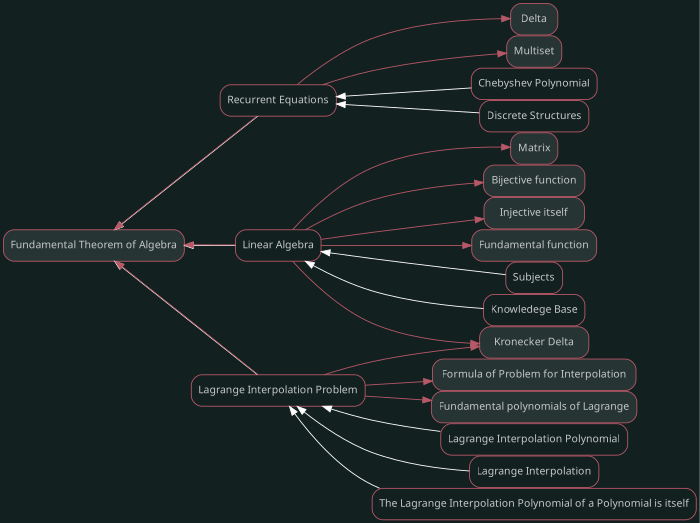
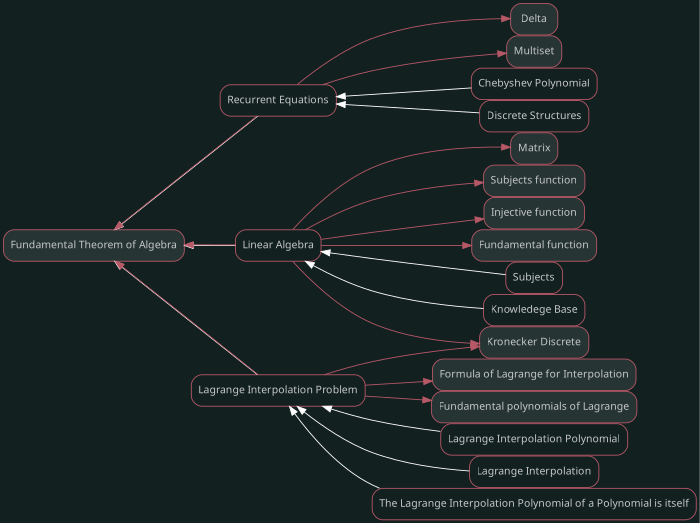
(534, 181) -> (534, 181)
(534, 213) -> (534, 213)
(534, 342) -> (534, 342)
(534, 375) -> (534, 375)
